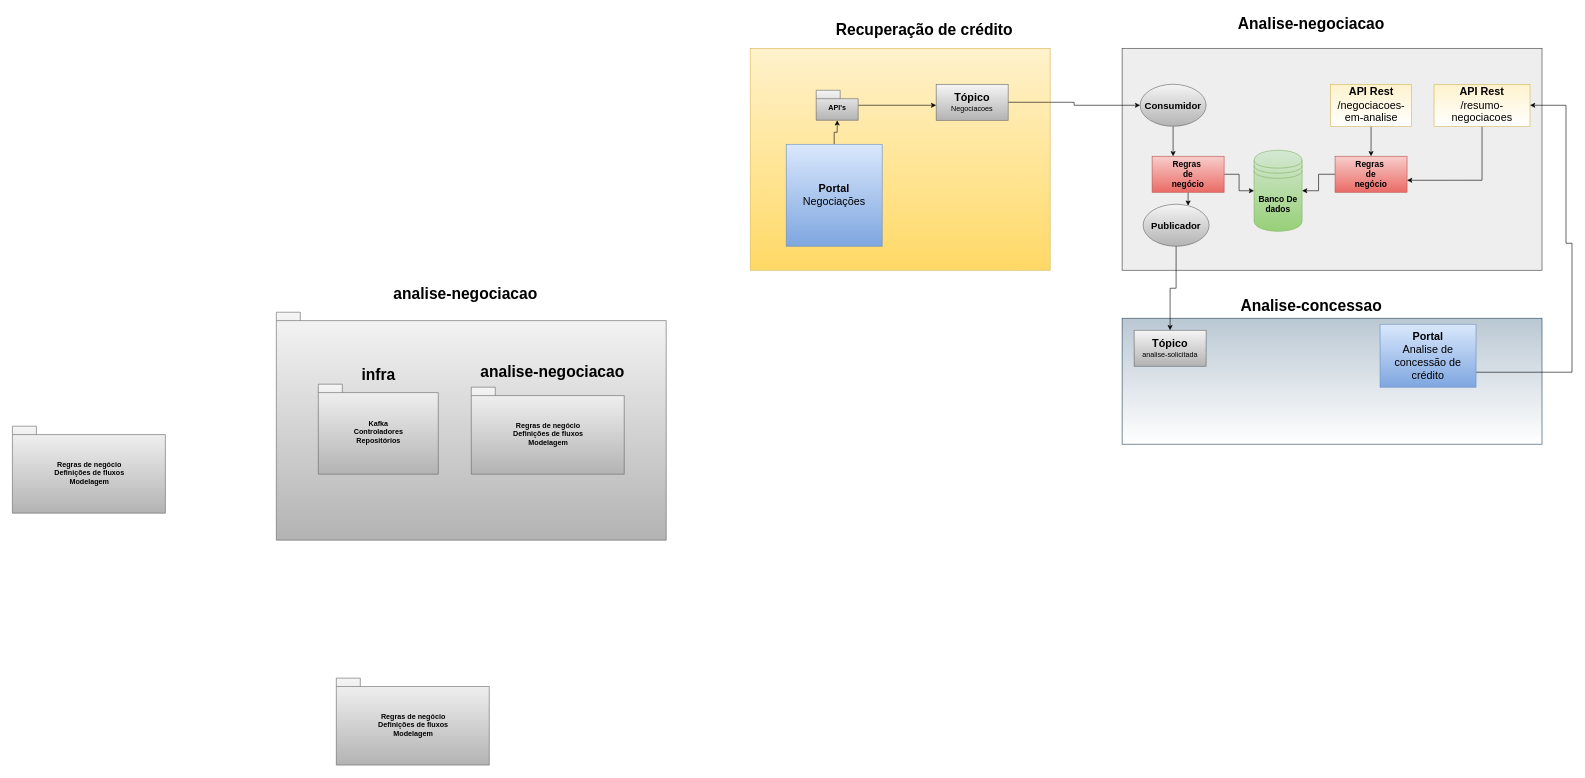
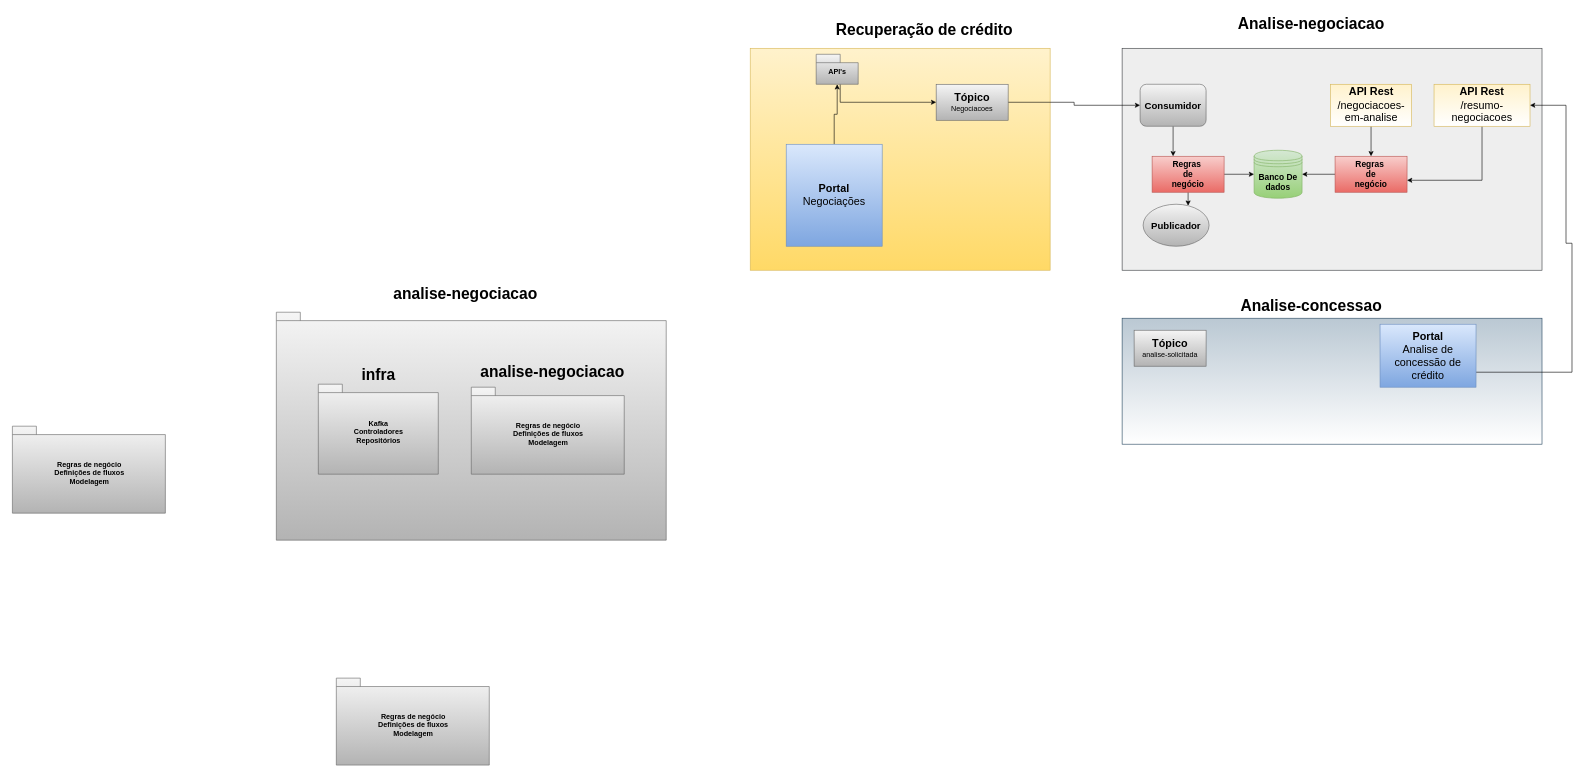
(837, 105) -> (837, 69)
(1173, 105) -> (1173, 105)
(1278, 191) -> (1278, 174)
(1173, 288) -> none
